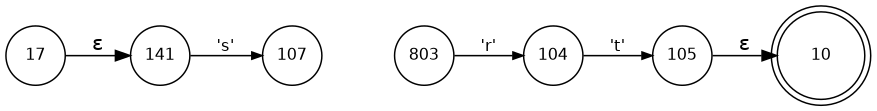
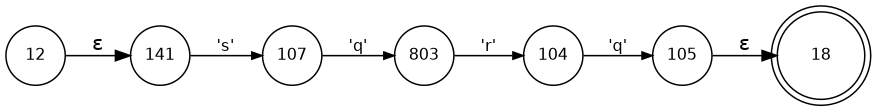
(618, 47) -> (618, 47)
(36, 56) -> (36, 56)
none -> (353, 56)
(821, 56) -> (821, 56)
